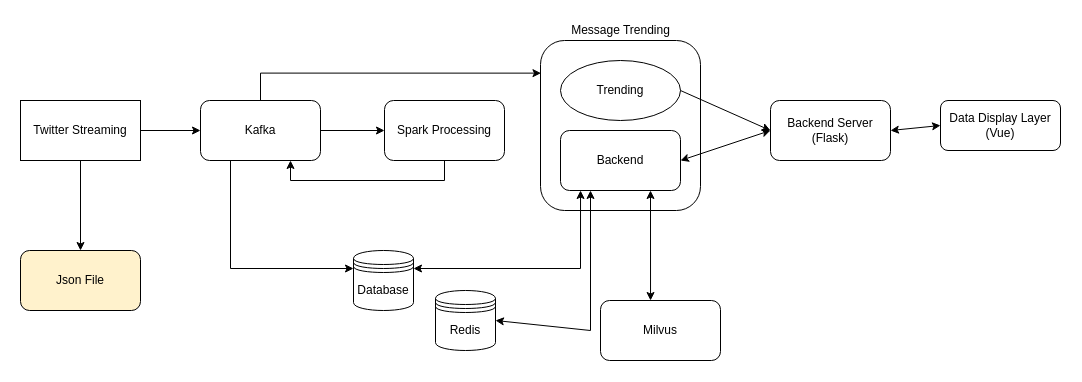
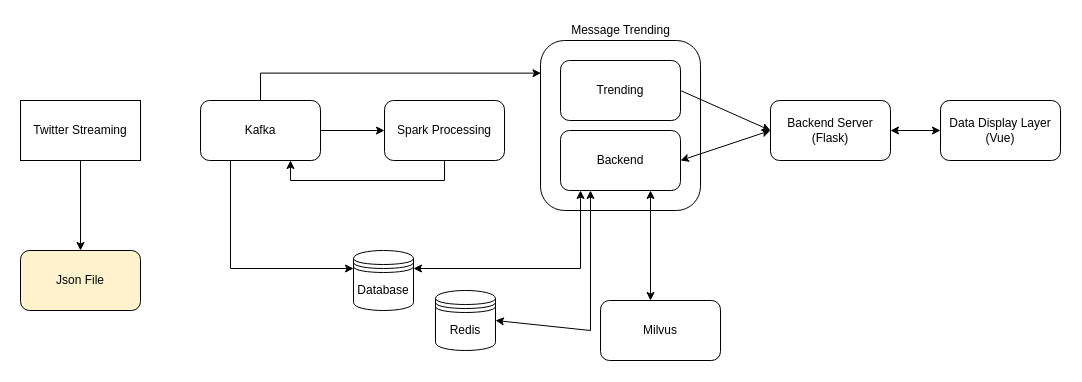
(621, 91) -> (621, 91)
(1001, 126) -> (1001, 131)
(167, 131) -> none
